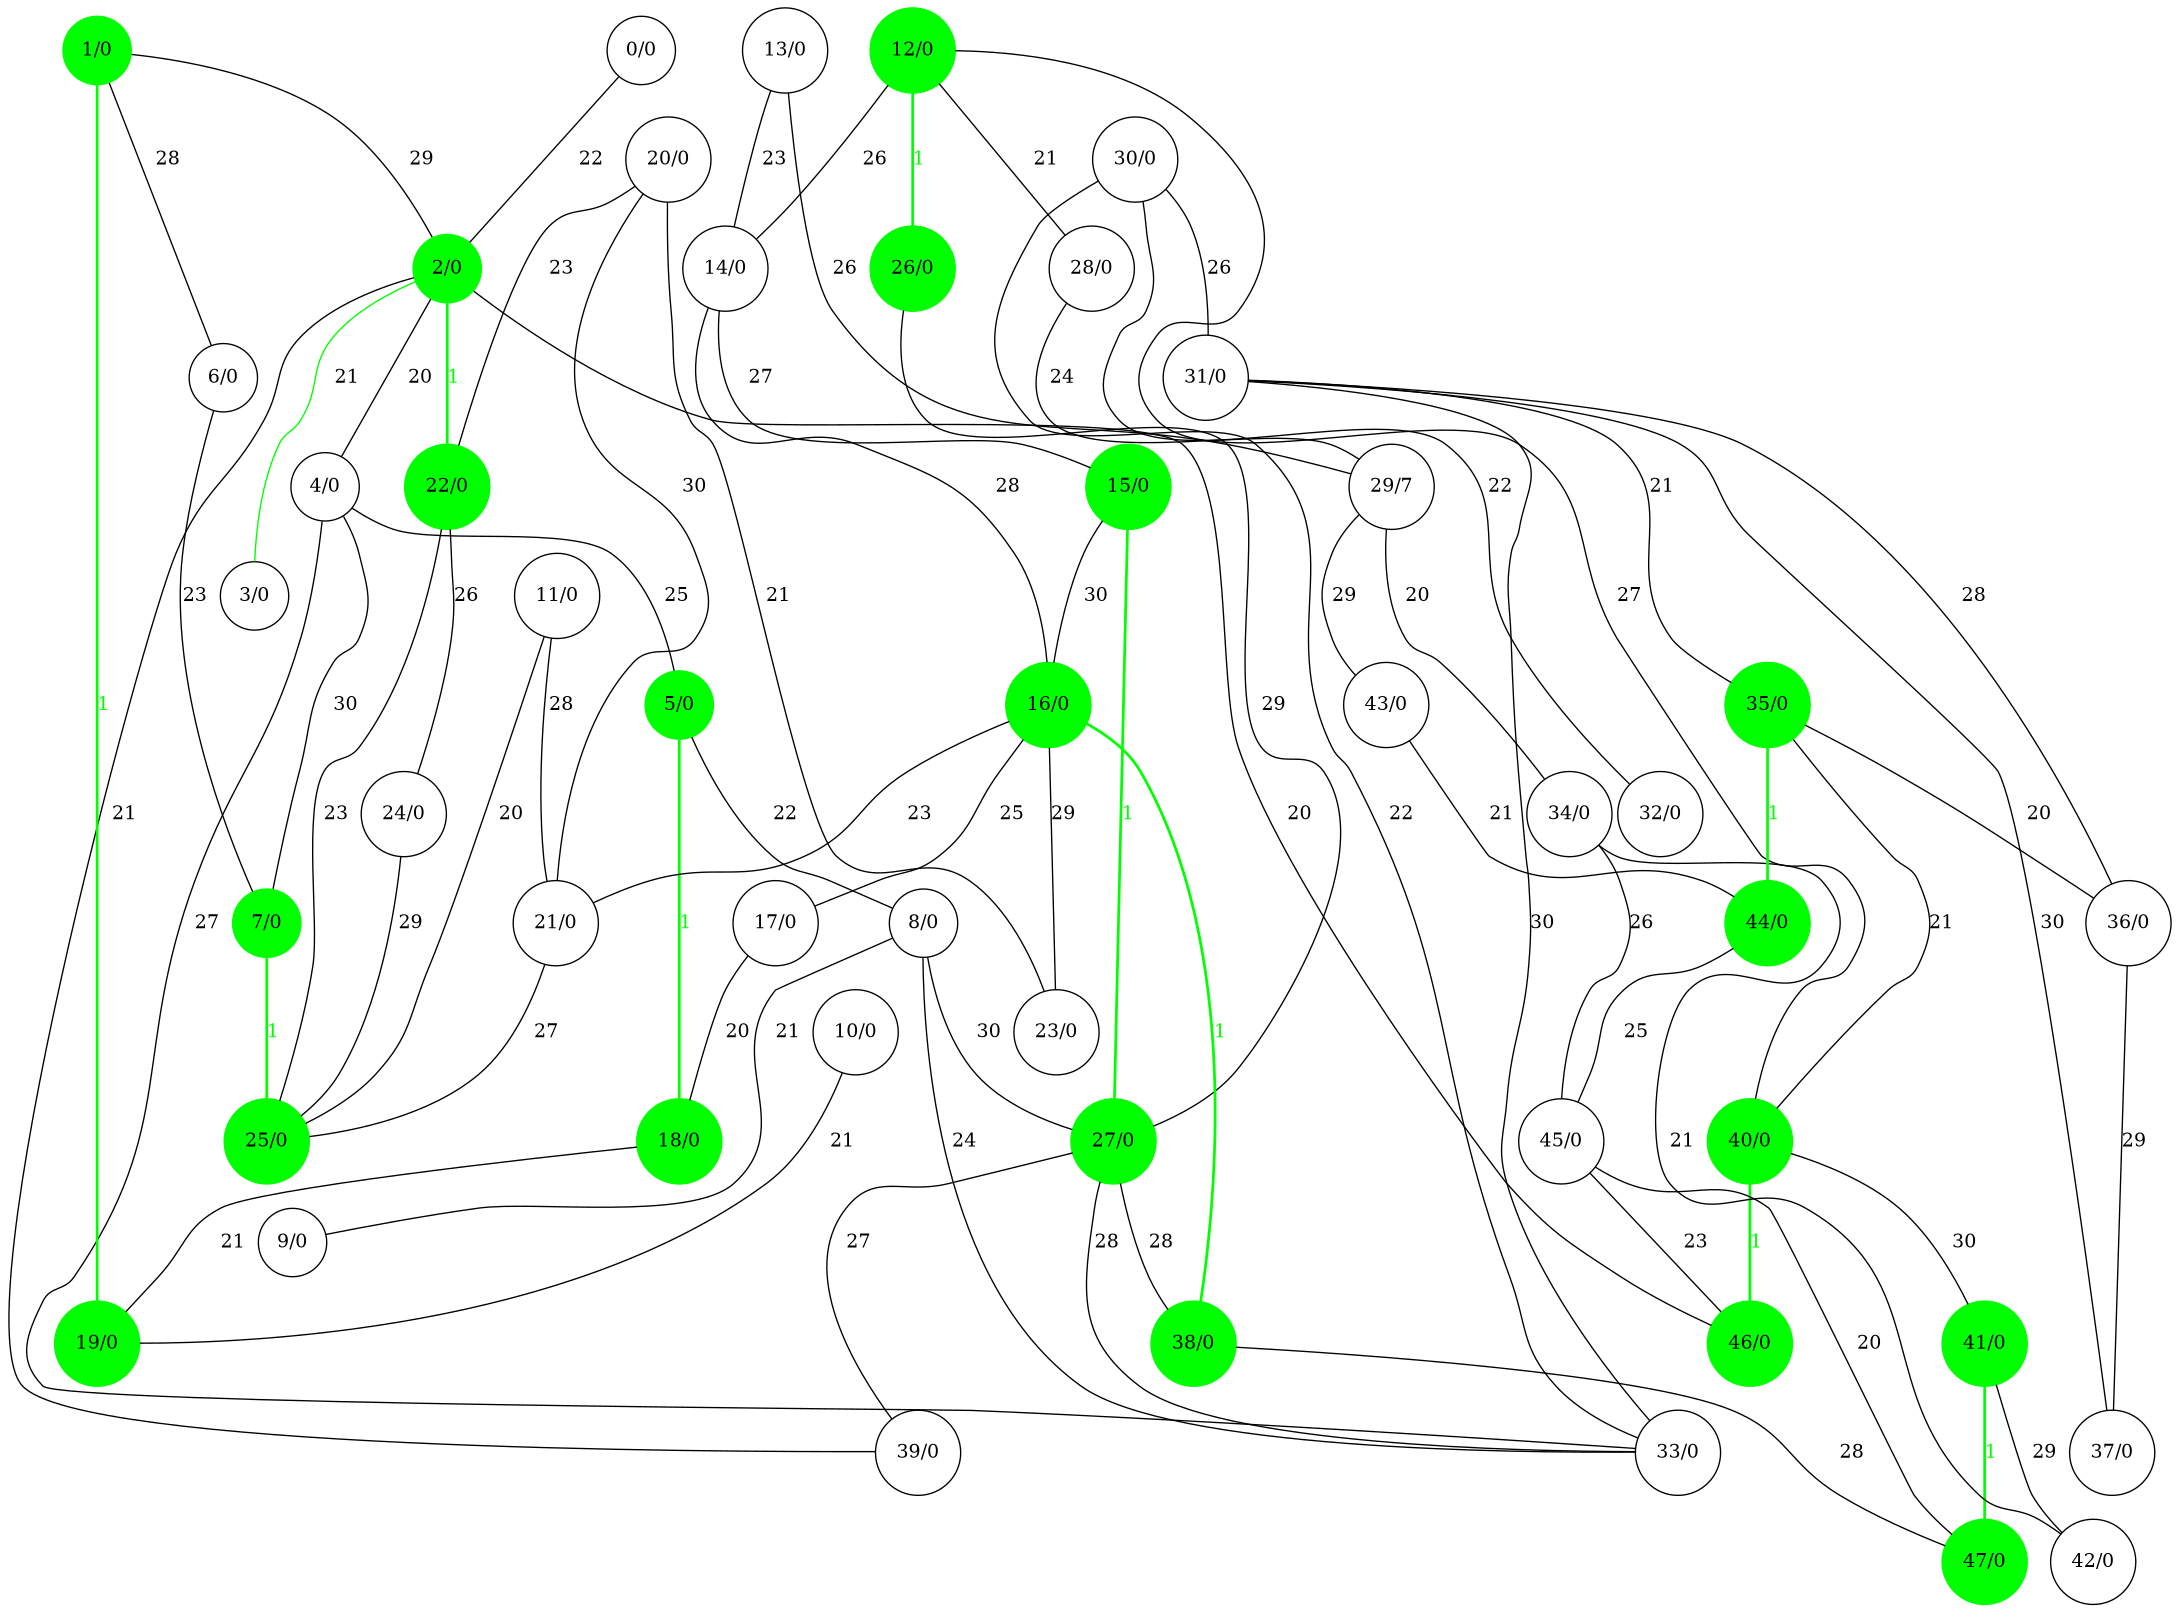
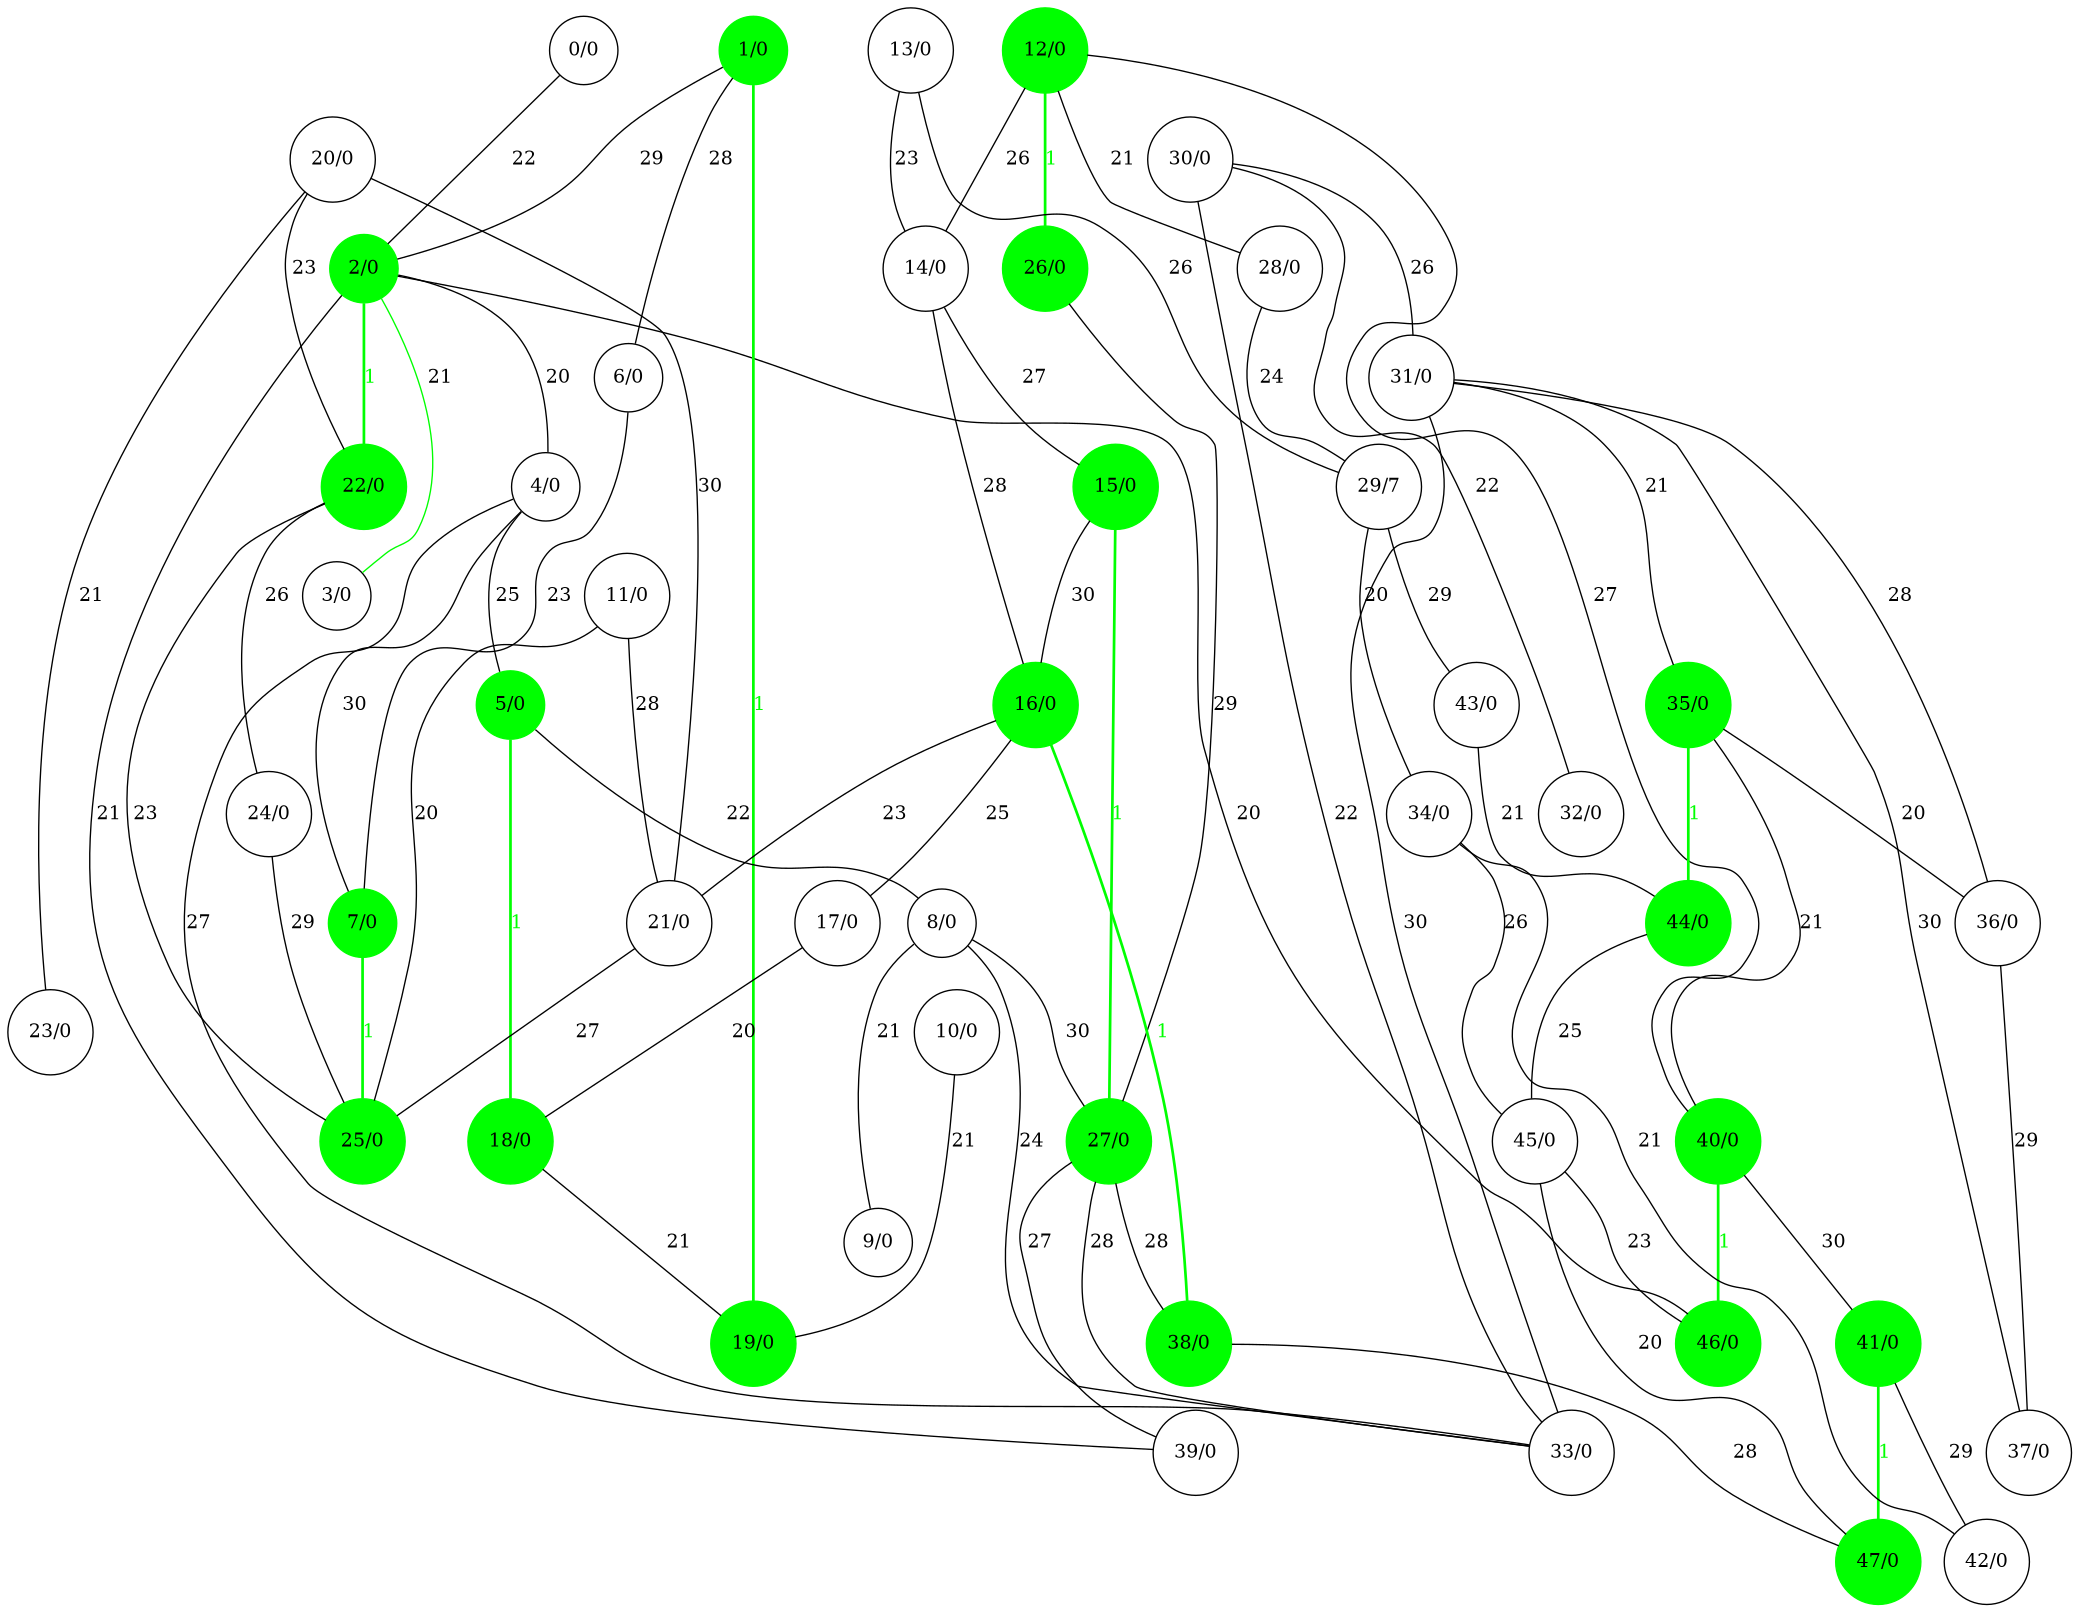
(1052, 869) -> none
